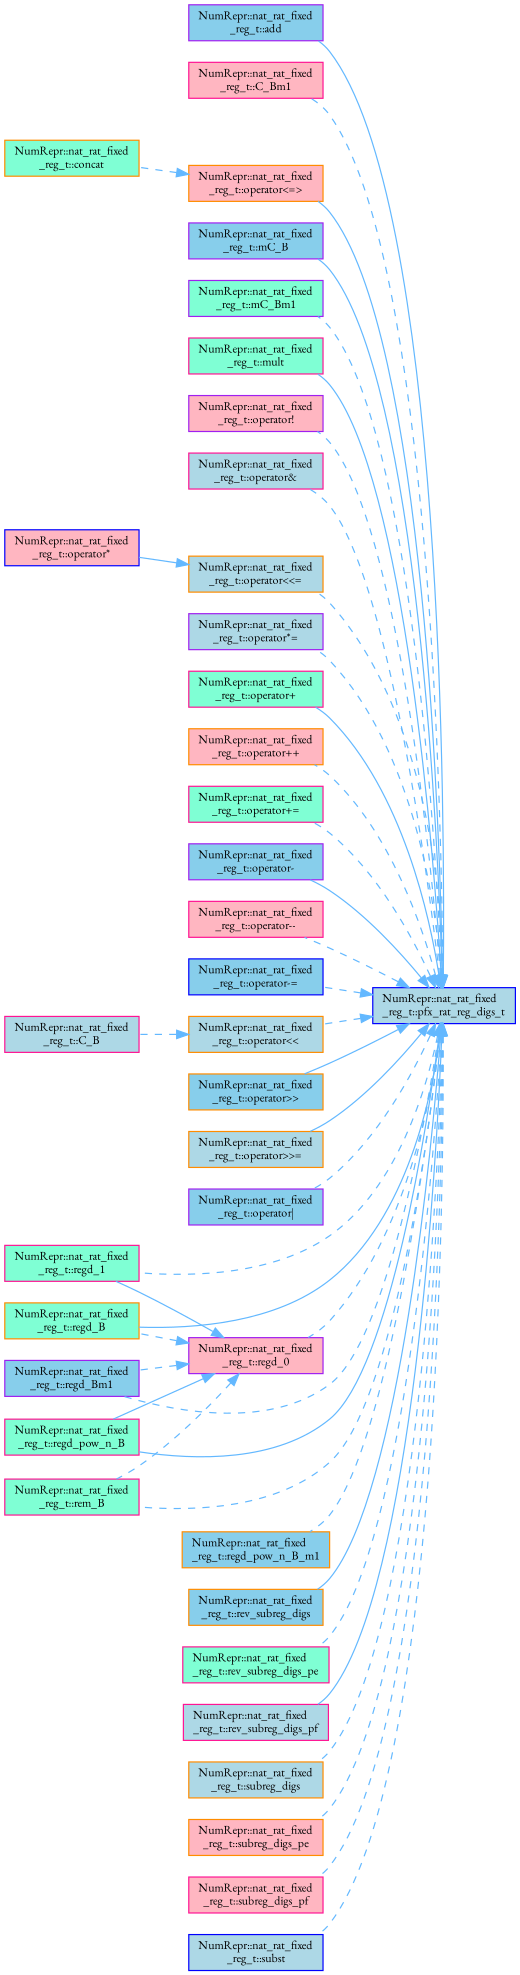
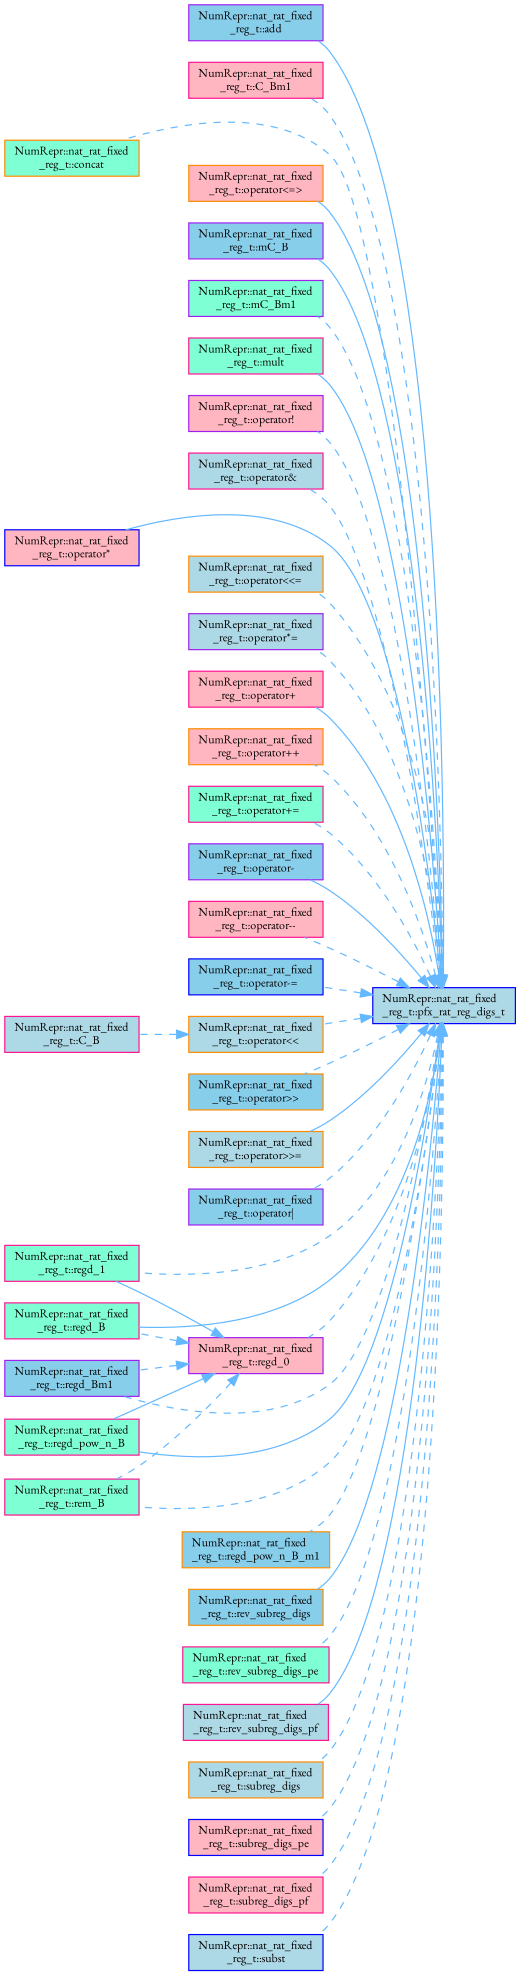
(158, 170) -> (369, 271)
(158, 560) -> (352, 574)
(256, 689) -> (256, 689)
(352, 1053) -> (352, 1053)
(72, 1321) -> (72, 1321)
(256, 1837) -> (256, 1837)
